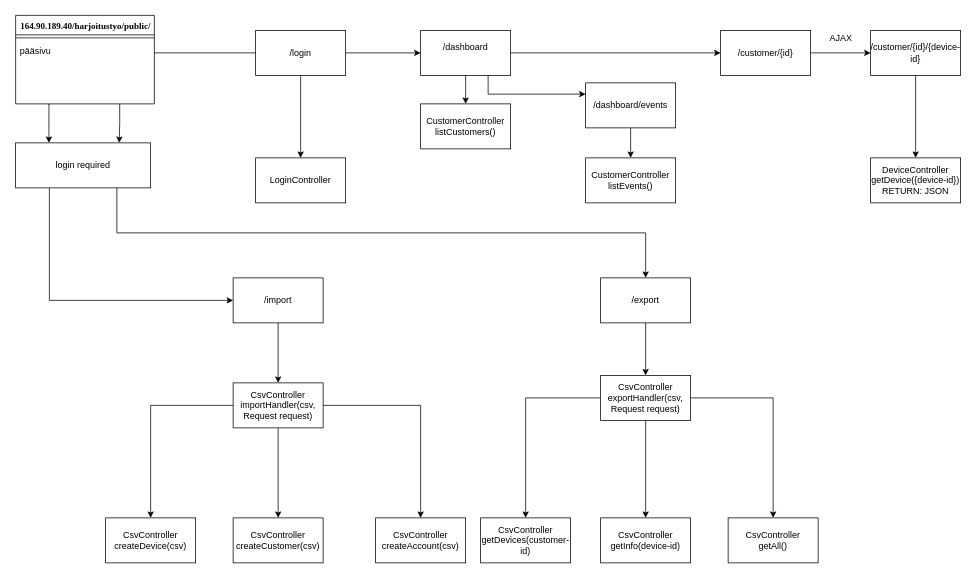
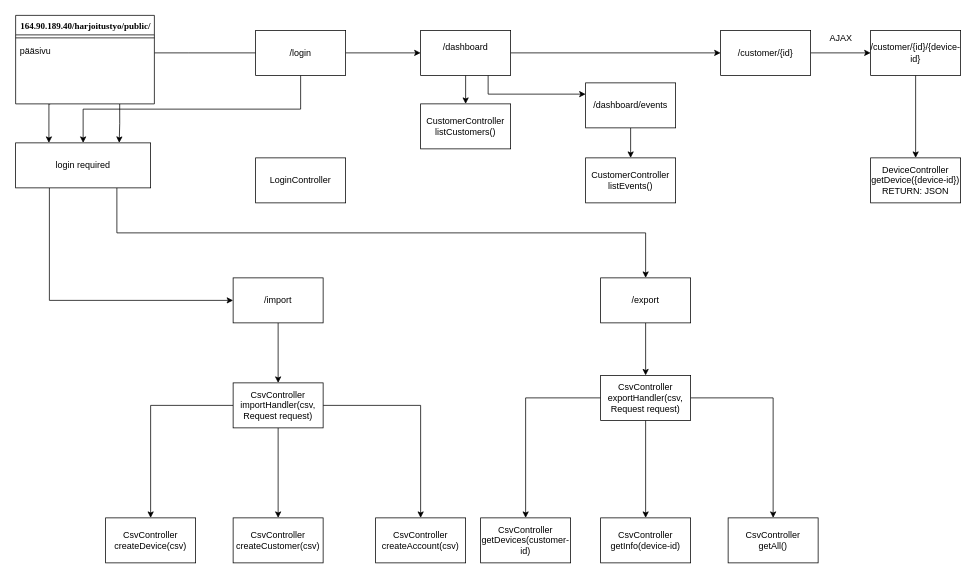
(300, 130) -> (83, 109)
